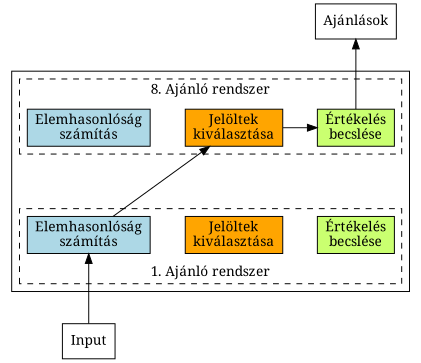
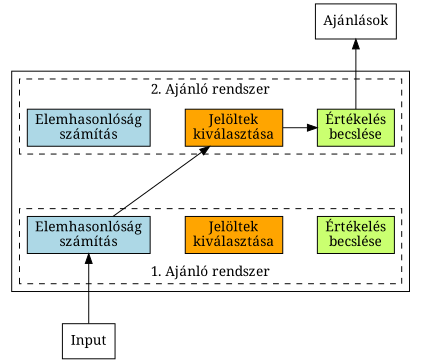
(211, 90) -> (211, 90)
